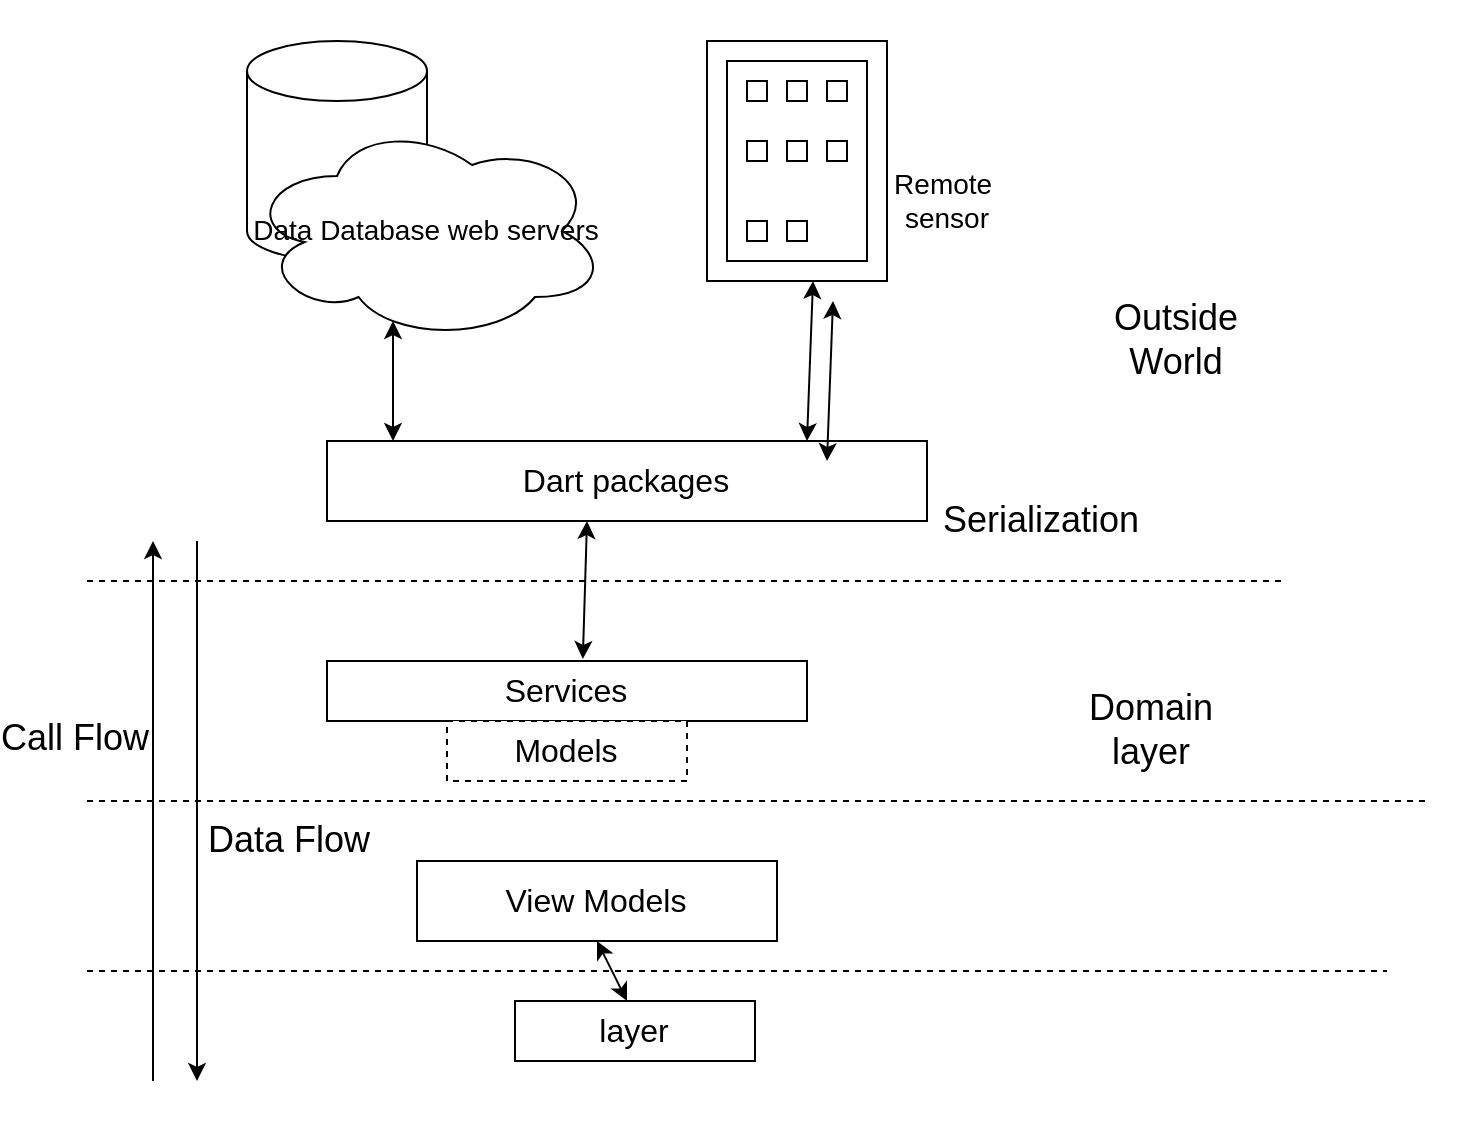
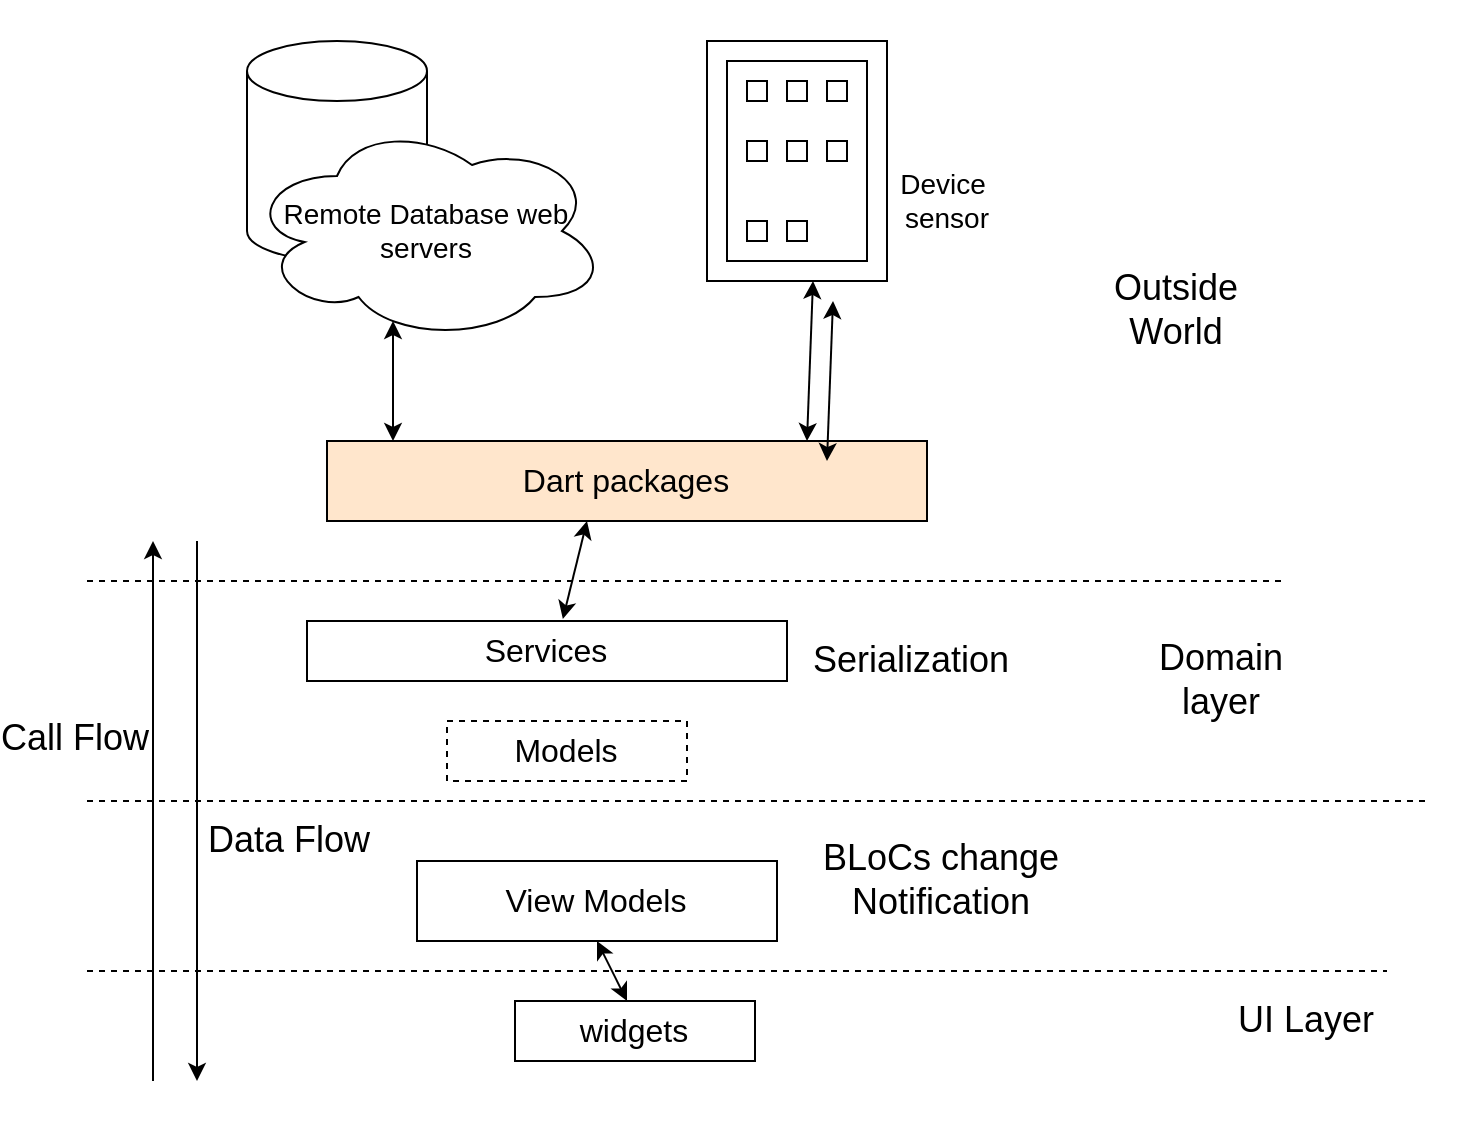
(948, 201) -> (948, 201)
(427, 231) -> (427, 231)
(1177, 341) -> (1177, 311)
(627, 481) -> (627, 481)
(1042, 521) -> (912, 661)
(567, 691) -> (547, 651)
(1152, 731) -> (1222, 681)
none -> (942, 881)
none -> (1307, 1021)
(635, 1031) -> (635, 1031)
